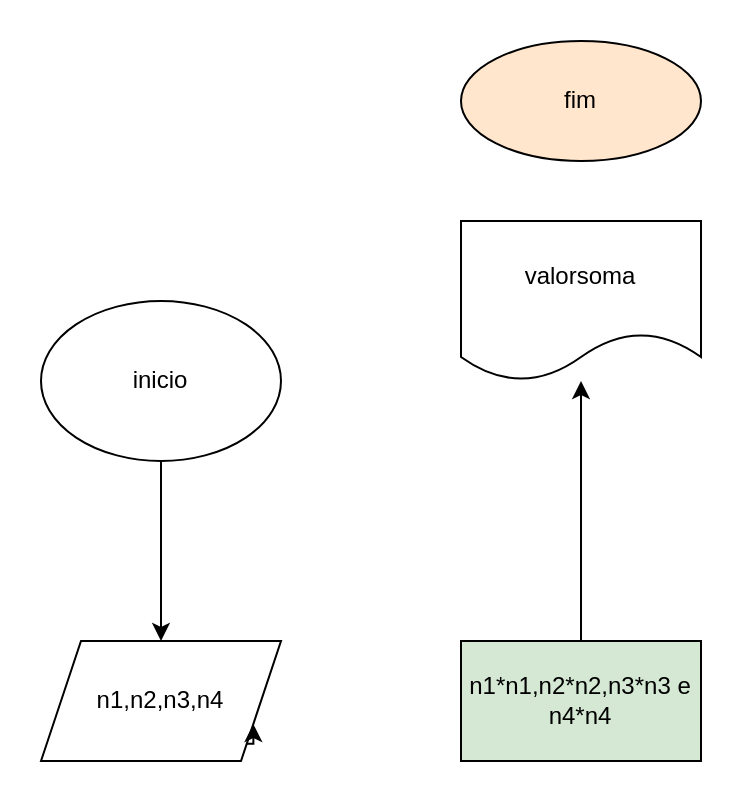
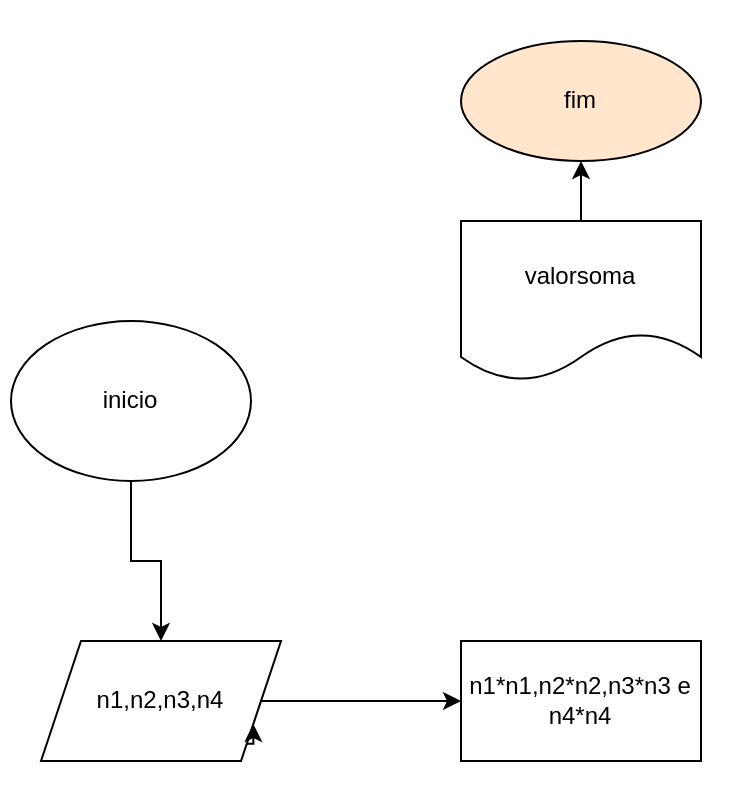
none -> (581, 184)
(161, 381) -> (131, 401)
(581, 518) -> none
none -> (354, 701)
(581, 701) -> (581, 701)
